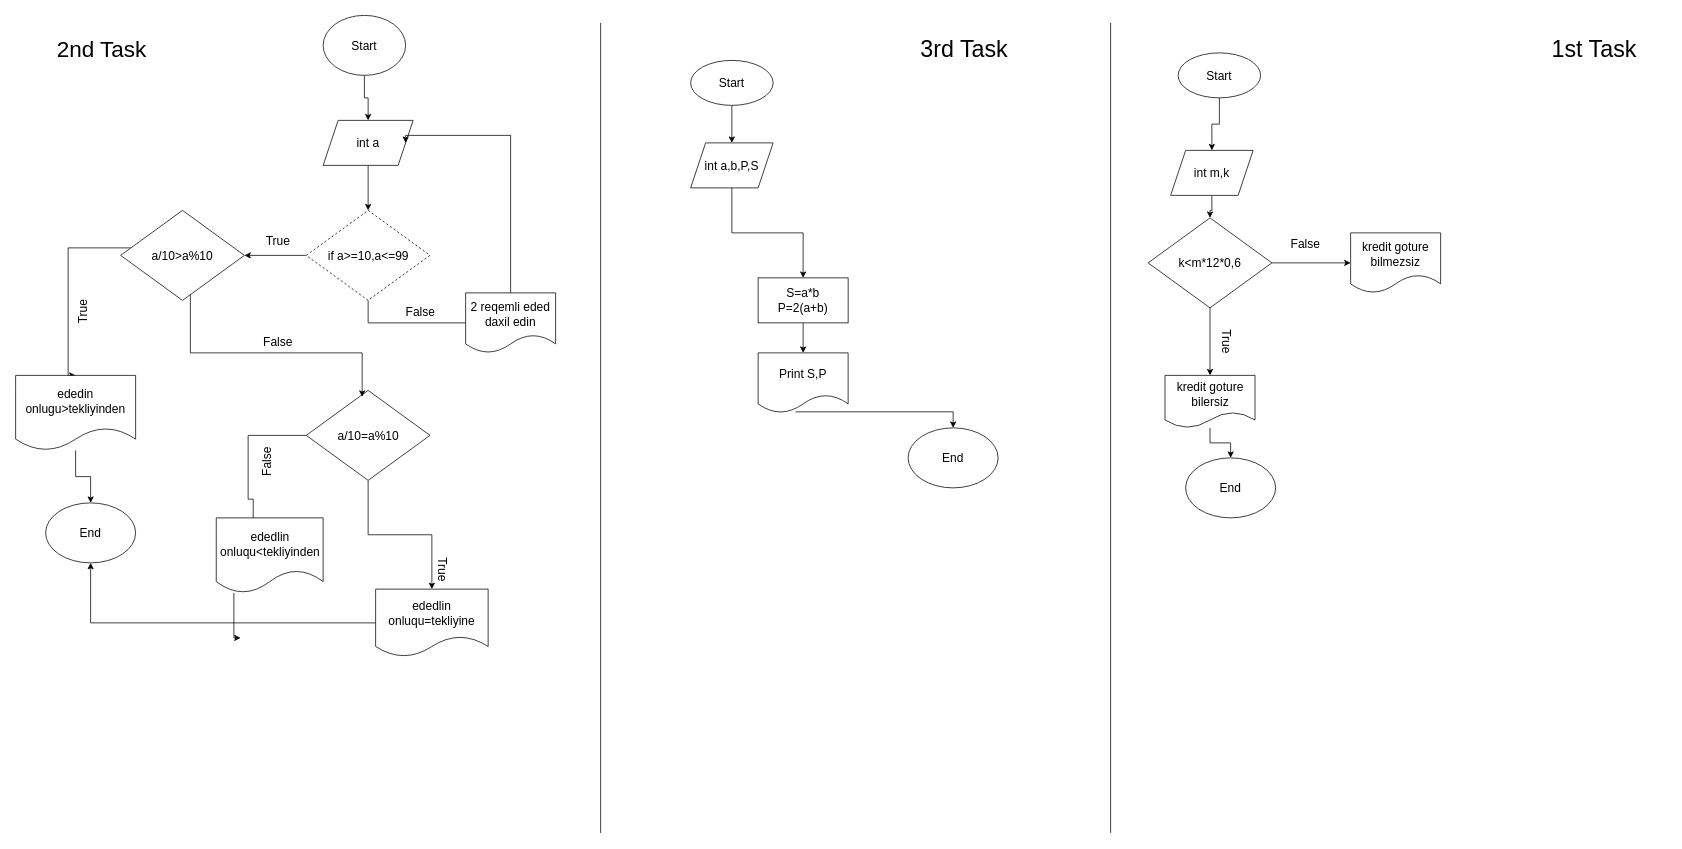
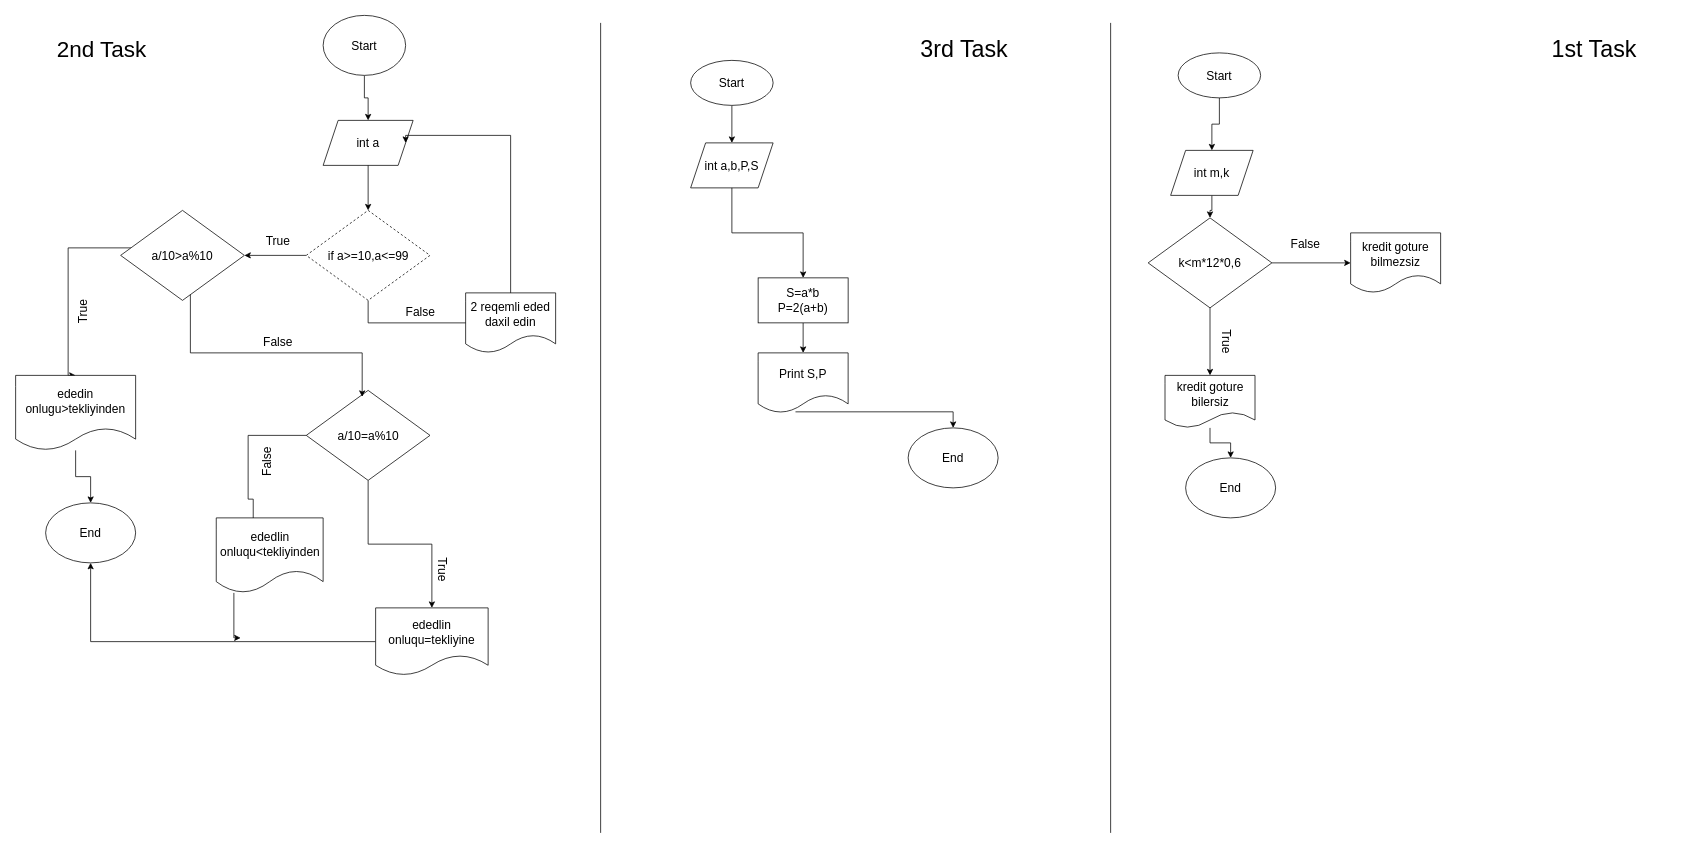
(432, 623) -> (432, 642)
